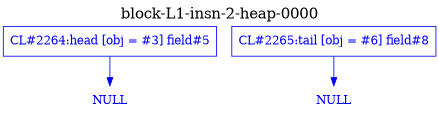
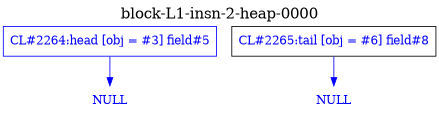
(334, 41) -> (334, 41)
